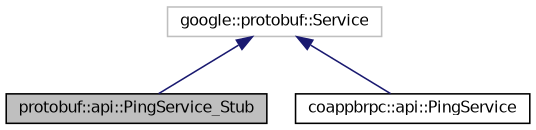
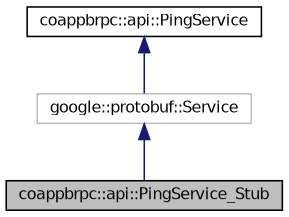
(351, 69) -> (144, 73)
(137, 109) -> (144, 195)
